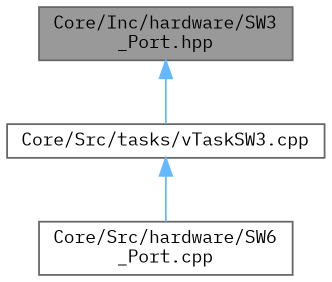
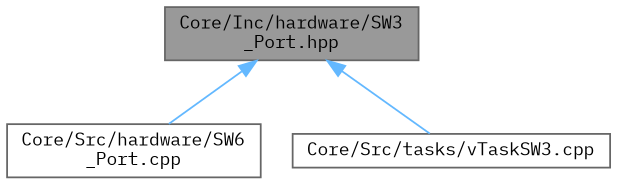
(166, 199) -> (205, 98)
